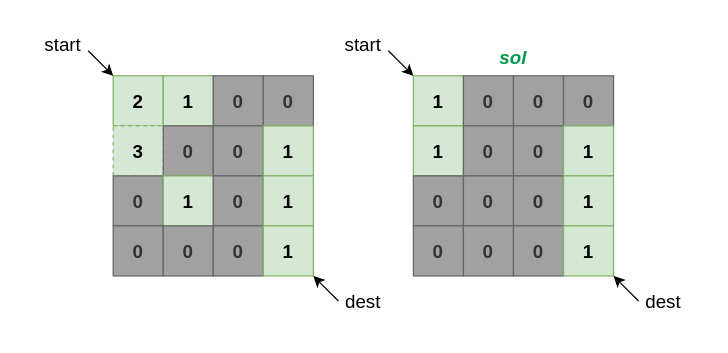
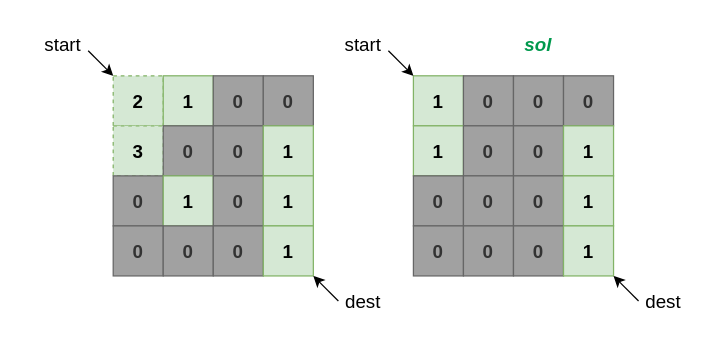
(513, 57) -> (538, 44)
(138, 101) -> (138, 101)
